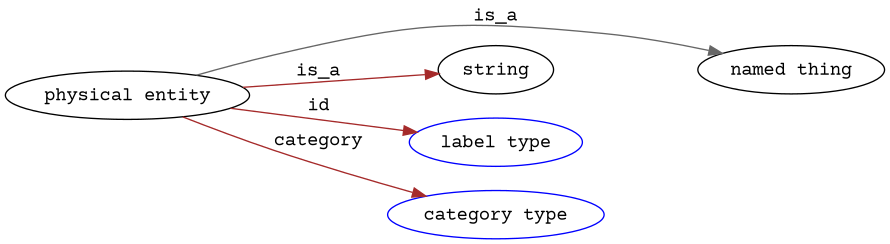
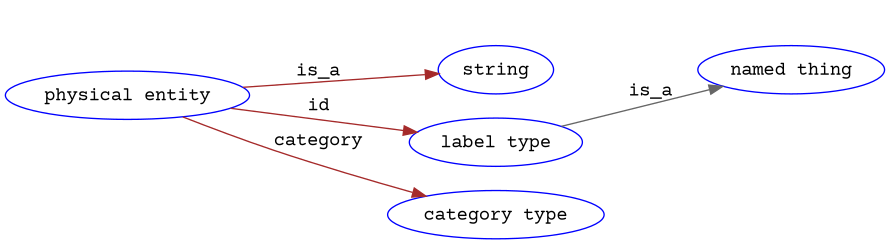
(451, 26) -> (635, 108)
(496, 70) -> (496, 70)
(791, 70) -> (791, 70)
(127, 95) -> (127, 95)
